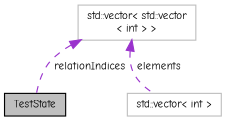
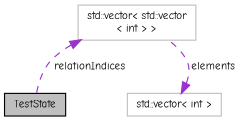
(135, 76) -> (186, 58)
